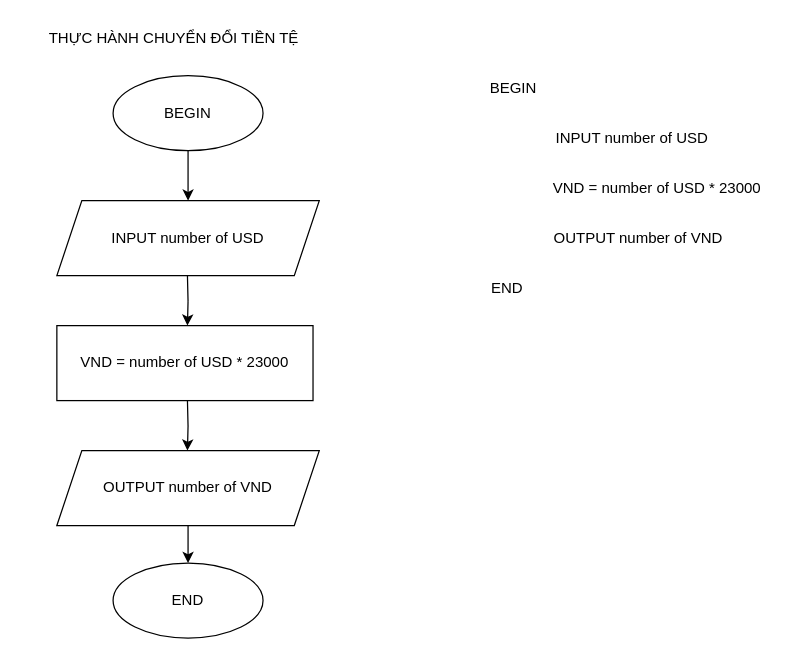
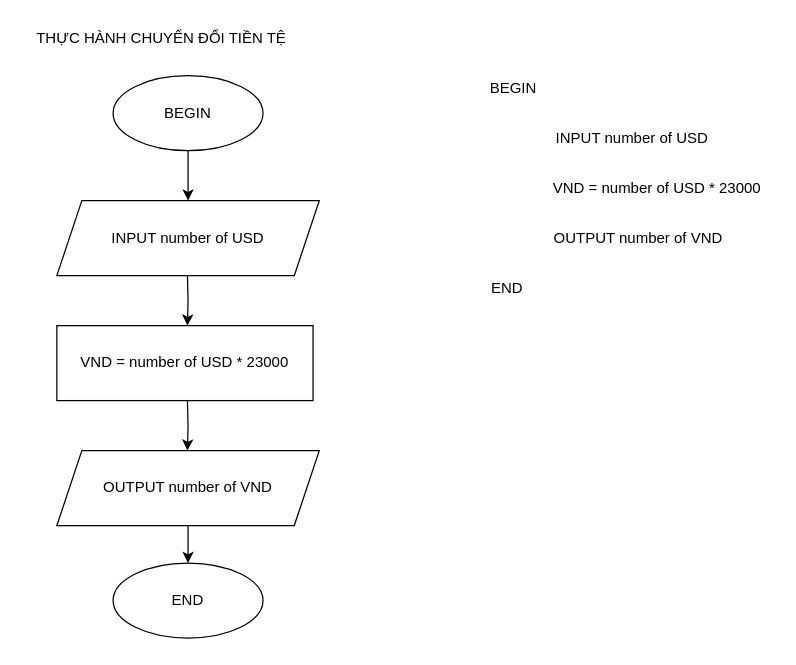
(176, 38) -> (163, 38)
